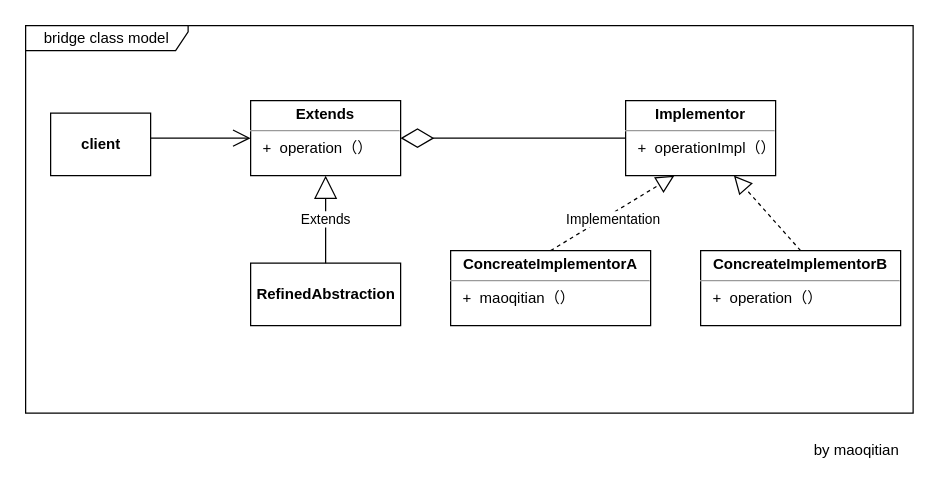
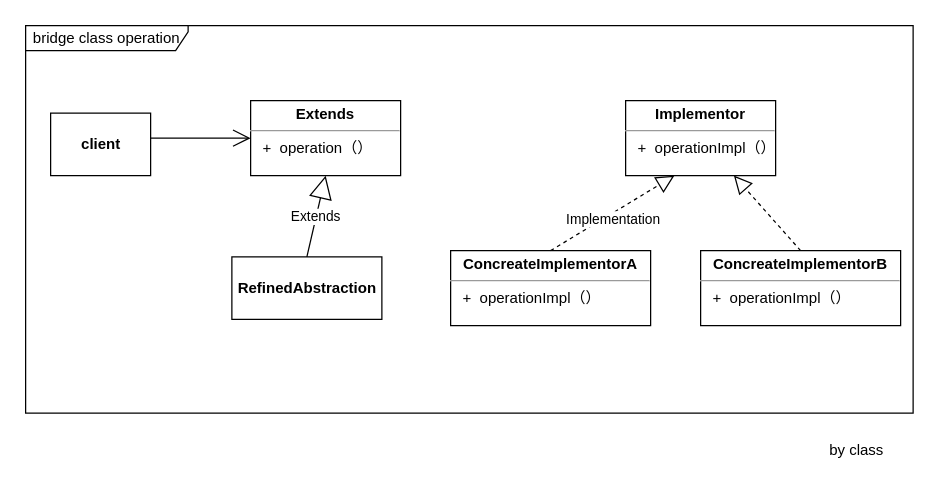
(107, 38) -> (107, 38)
(529, 138) -> none
(537, 269) -> (537, 269)
(787, 269) -> (787, 269)
(326, 294) -> (307, 288)
(857, 451) -> (857, 451)
